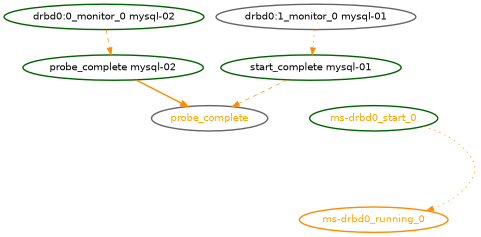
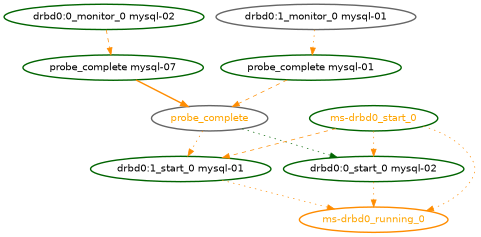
(113, 68) -> (113, 68)
(311, 68) -> (311, 68)
none -> (181, 169)
none -> (374, 169)
